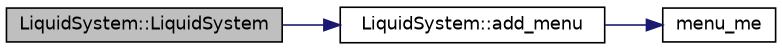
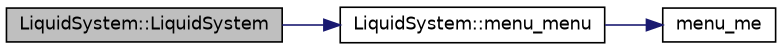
(472, 25) -> (472, 25)
